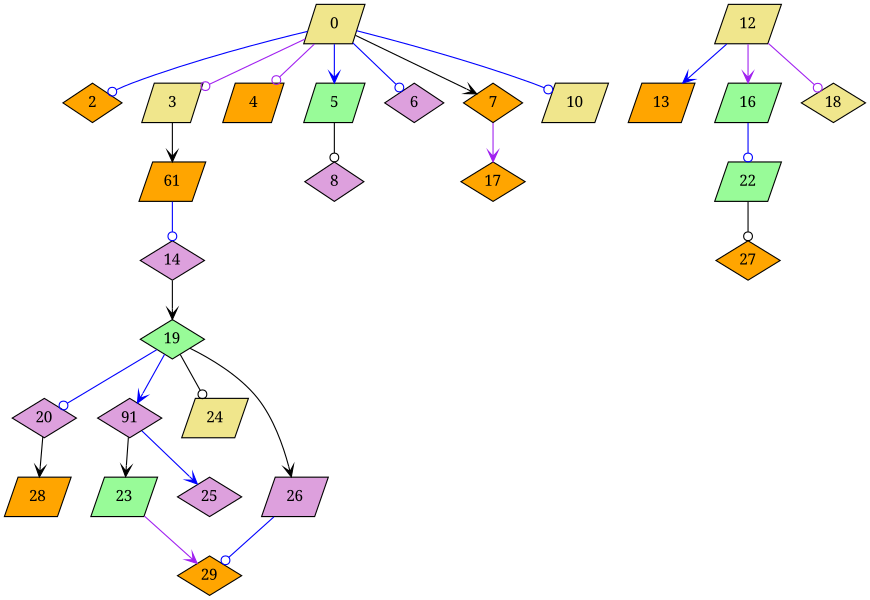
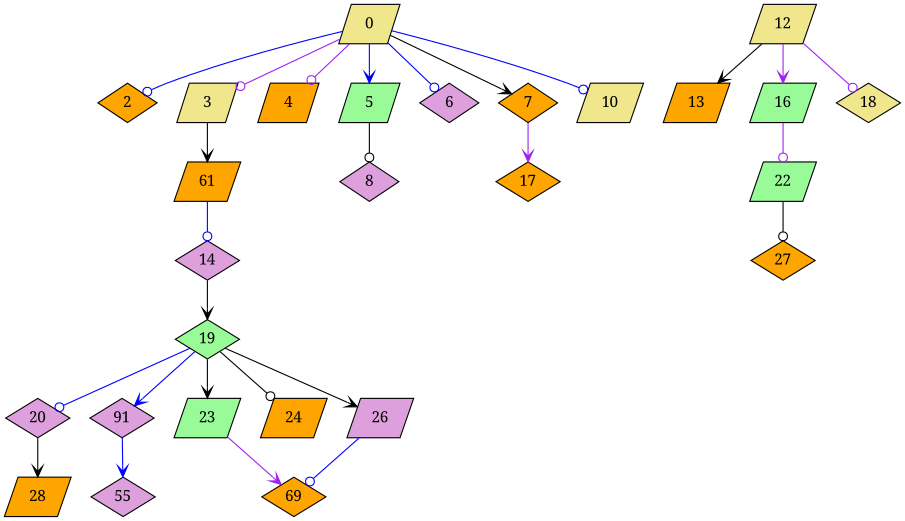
(709, 60) -> (744, 60)
(748, 138) -> (783, 138)
(215, 418) -> (294, 418)
(127, 451) -> (207, 373)
(210, 497) -> (123, 497)
(210, 576) -> (294, 497)
